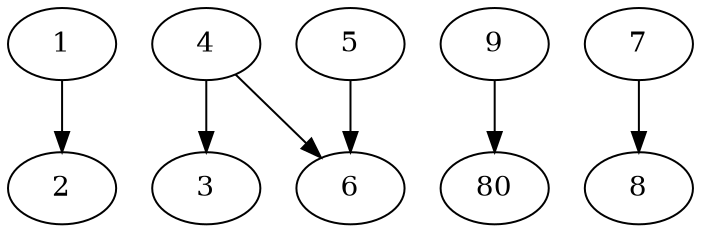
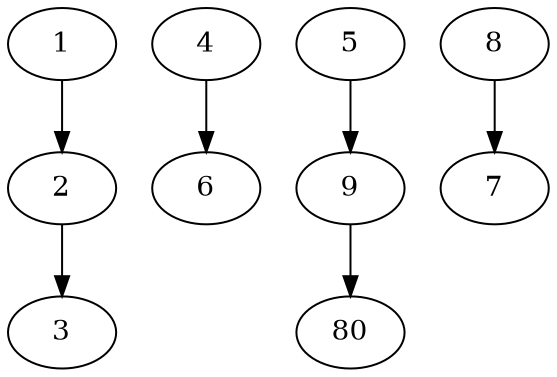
(206, 106) -> (62, 251)
(350, 106) -> (350, 106)
(639, 106) -> (495, 106)
